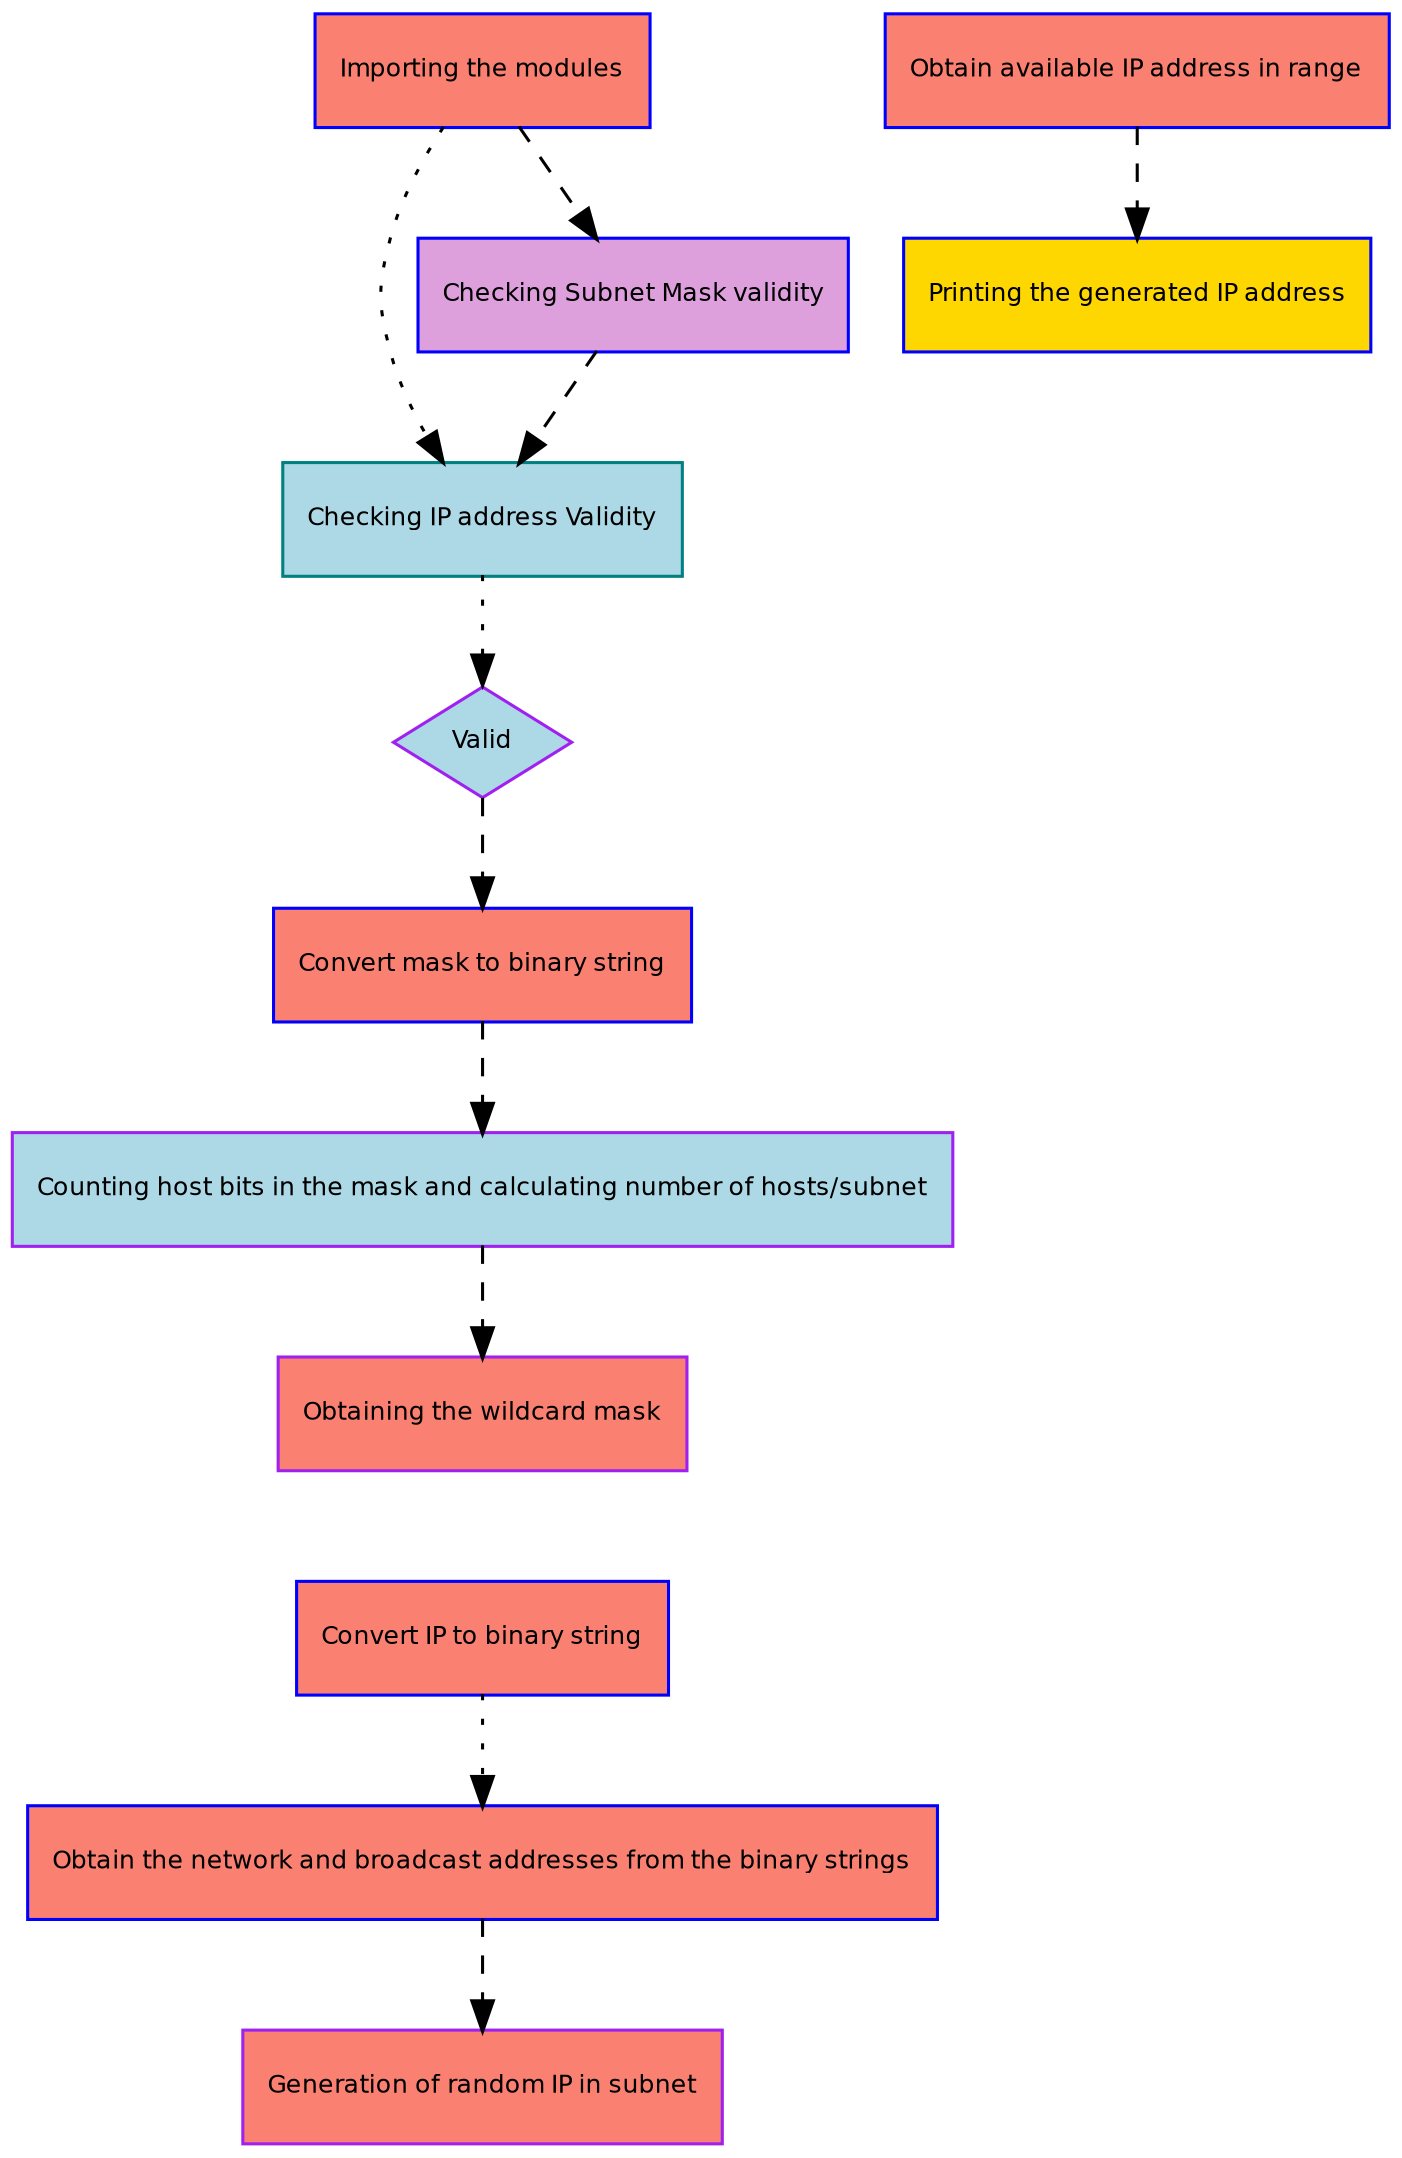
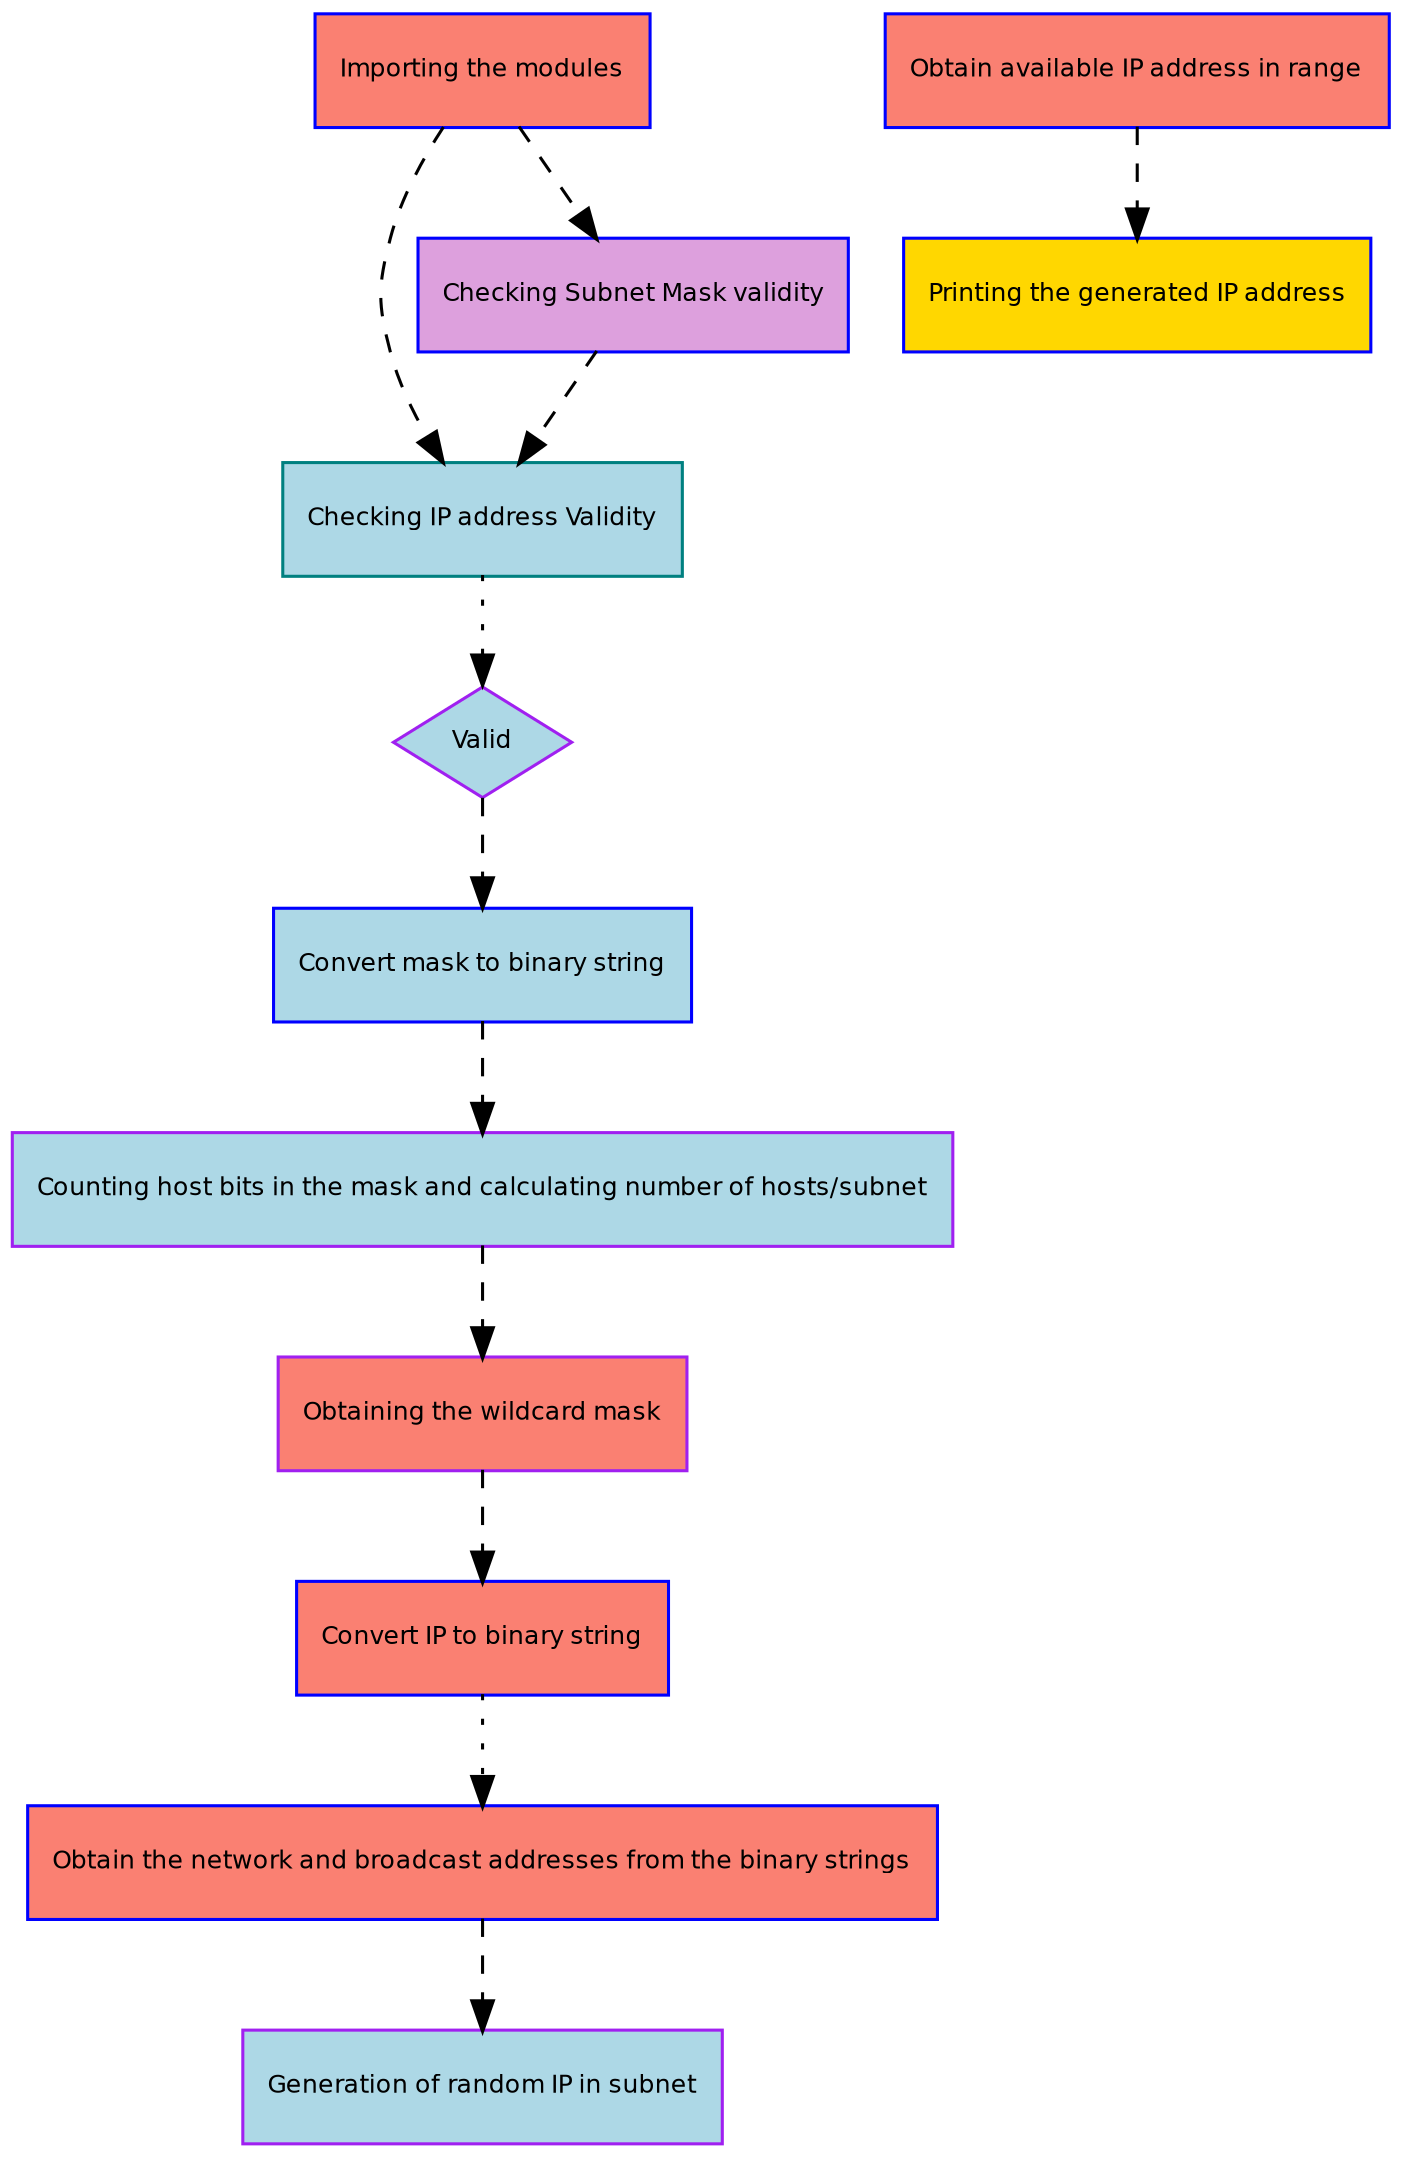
(382, 280) -> (382, 280)
(483, 965) -> (483, 965)
none -> (483, 1511)
(483, 2087) -> (483, 2087)
